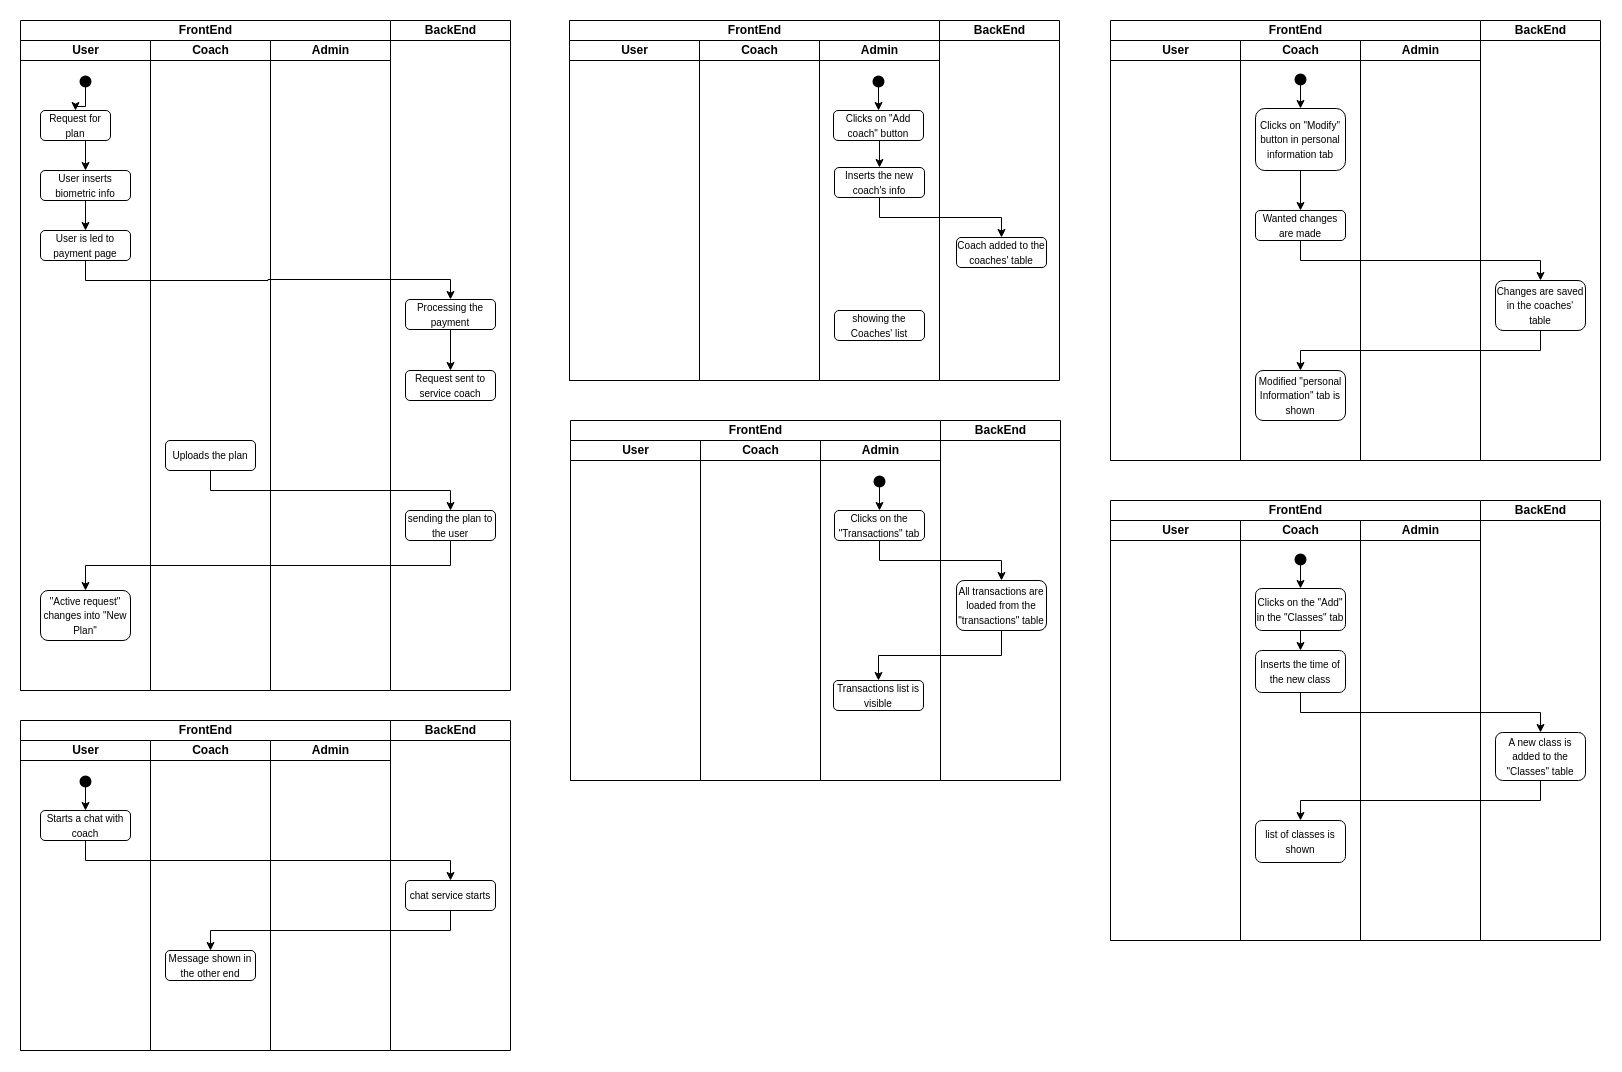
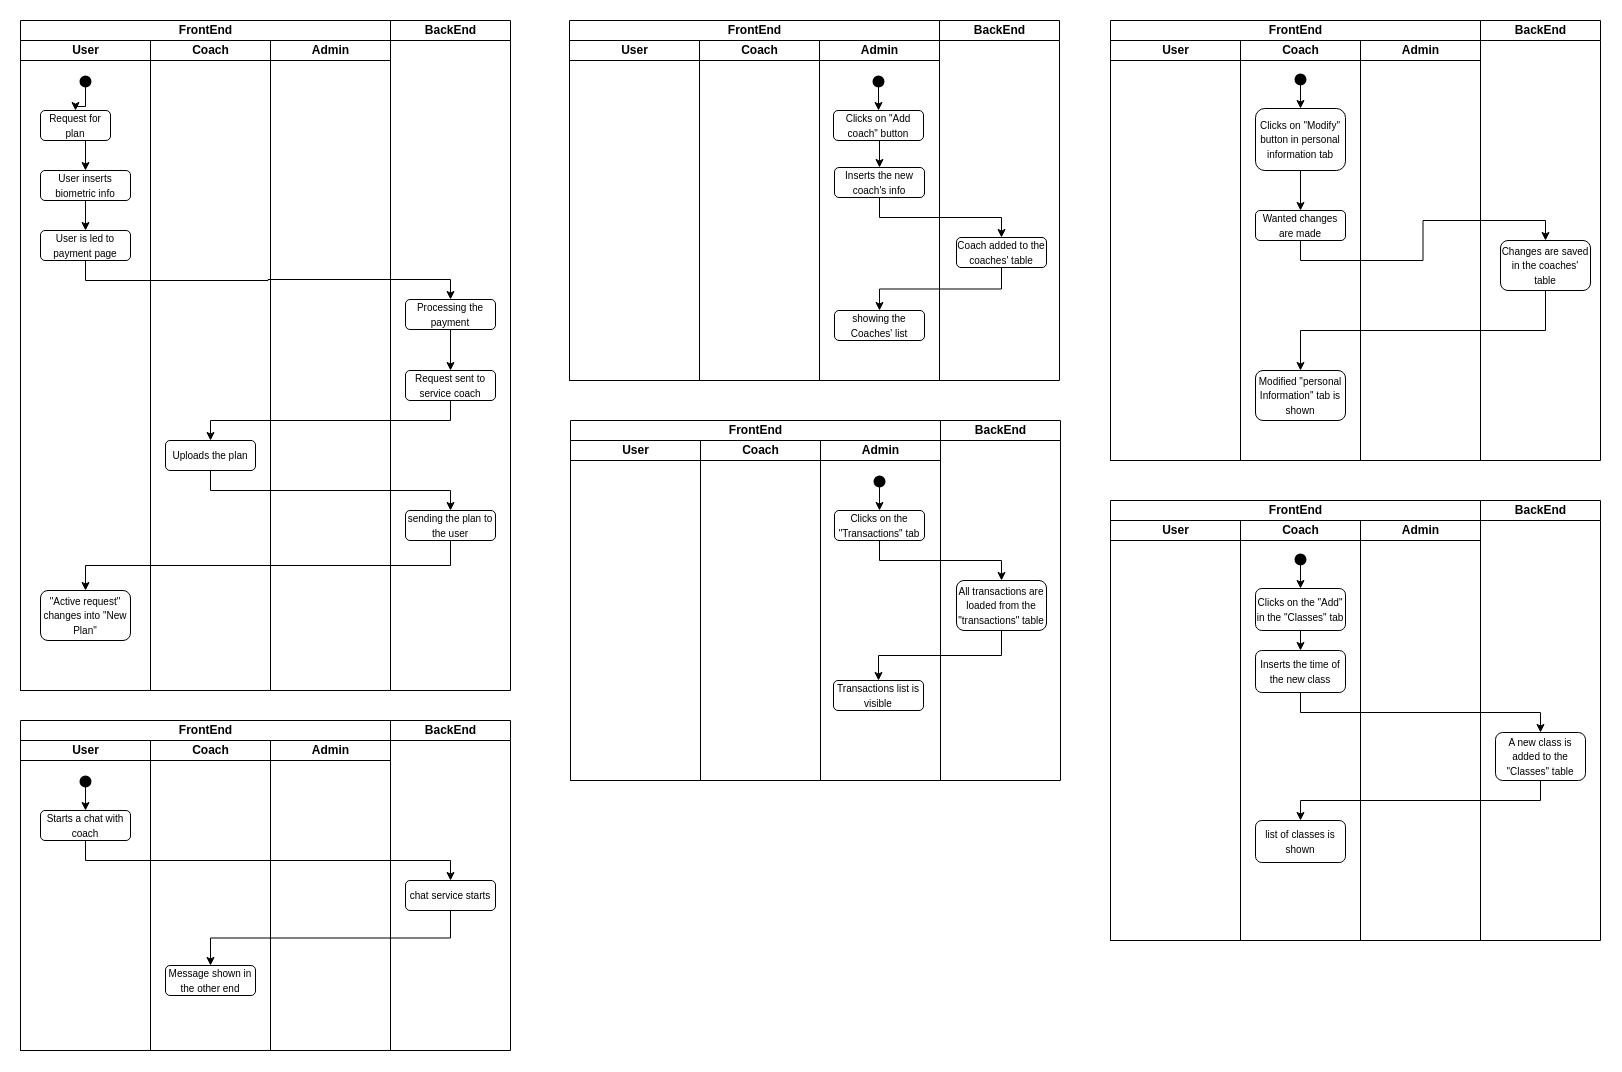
none -> (944, 289)
(1541, 306) -> (1546, 266)
none -> (335, 421)
(211, 966) -> (211, 981)
